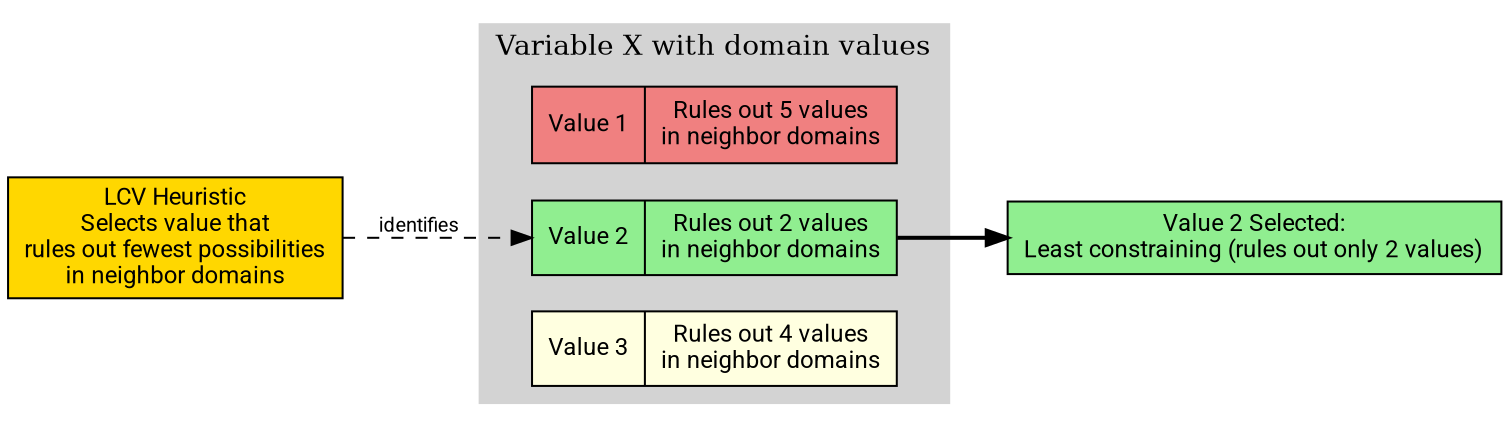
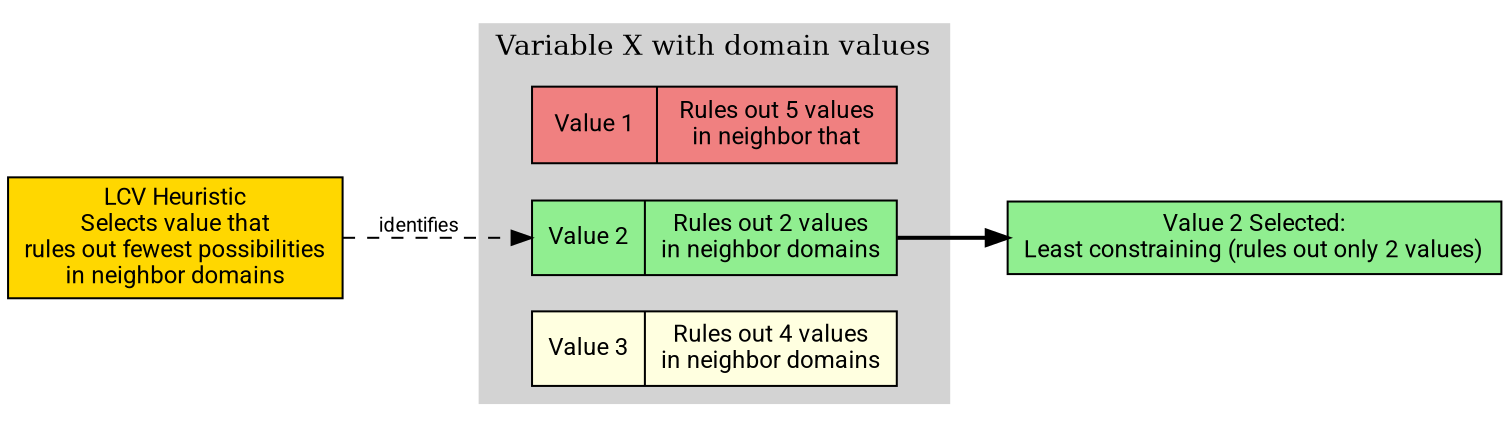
(771, 137) -> (777, 137)
